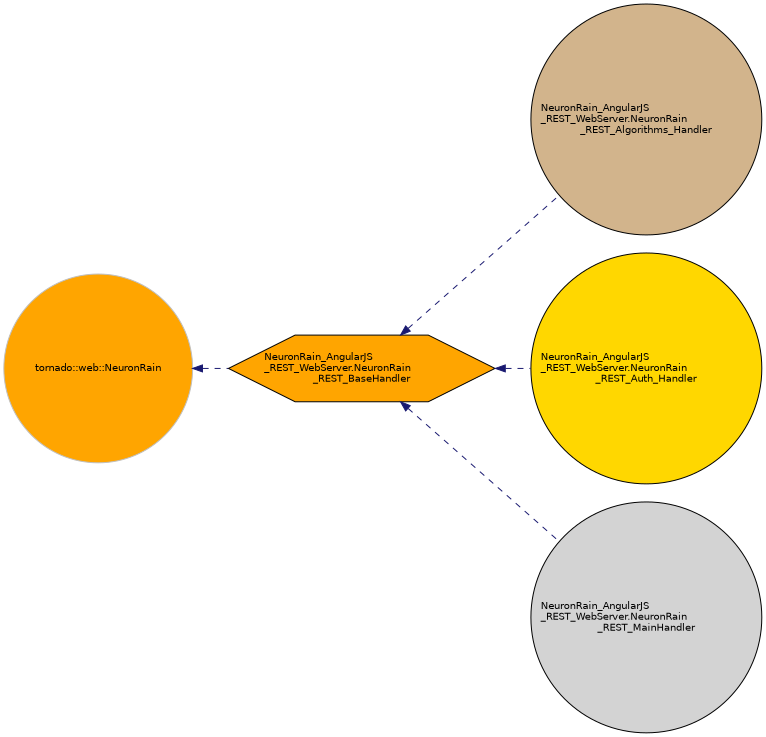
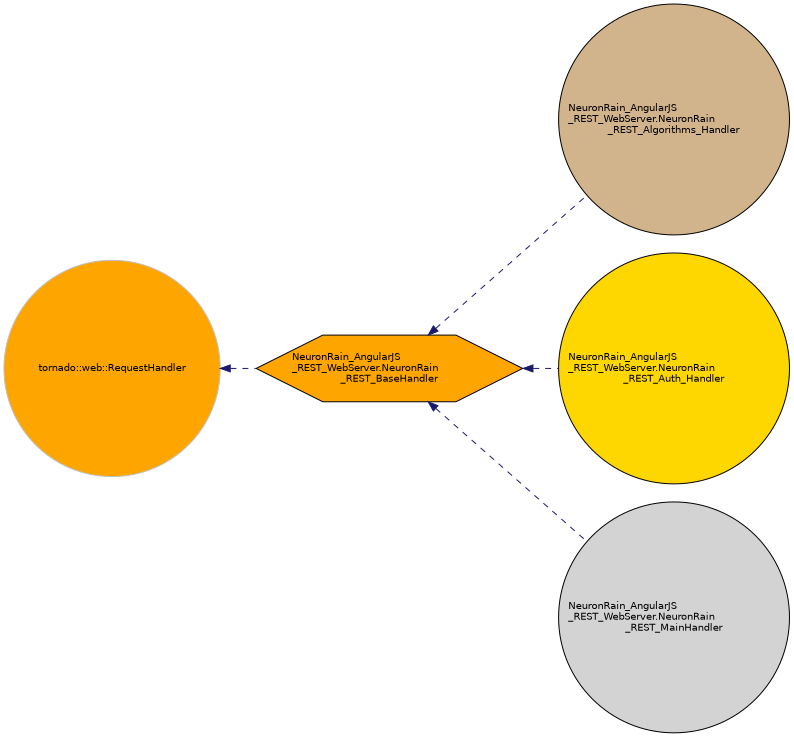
(98, 368) -> (112, 368)
